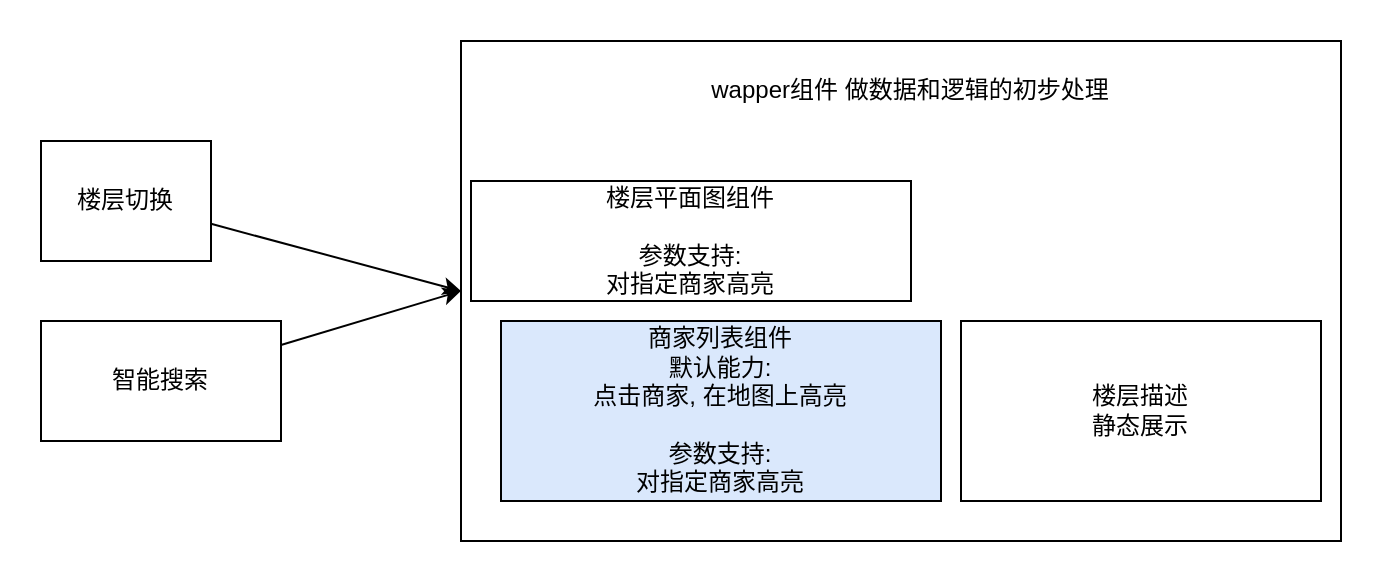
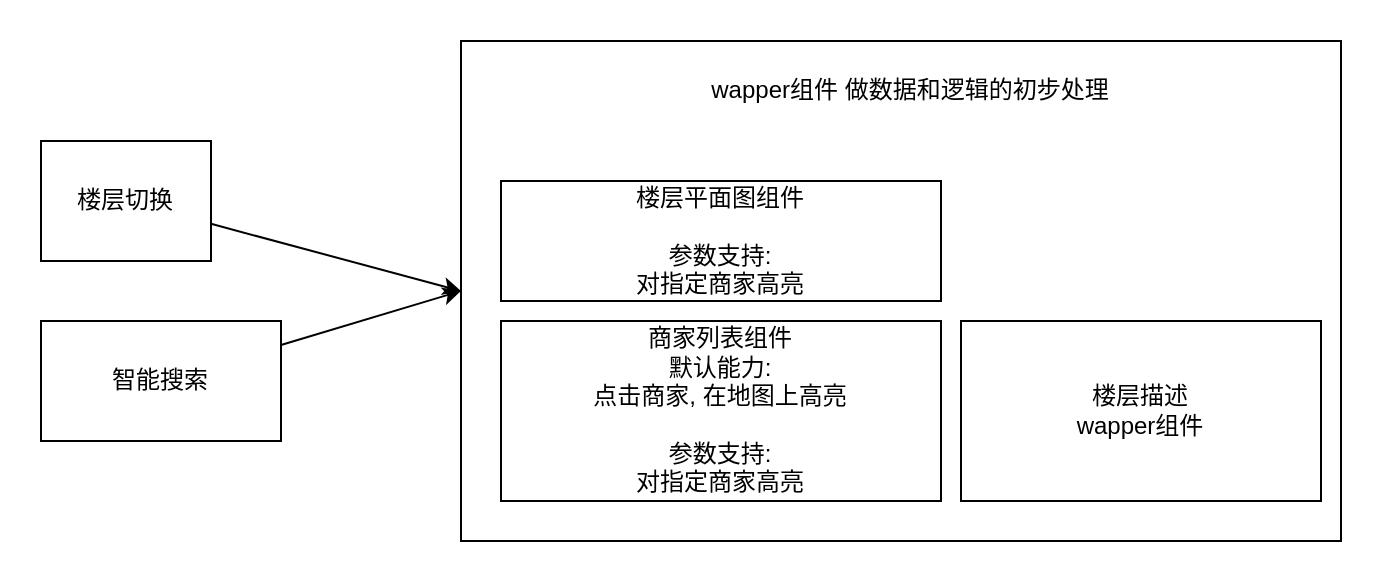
(691, 241) -> (721, 241)
(721, 411) -> (721, 411)
(1141, 411) -> (1141, 411)
